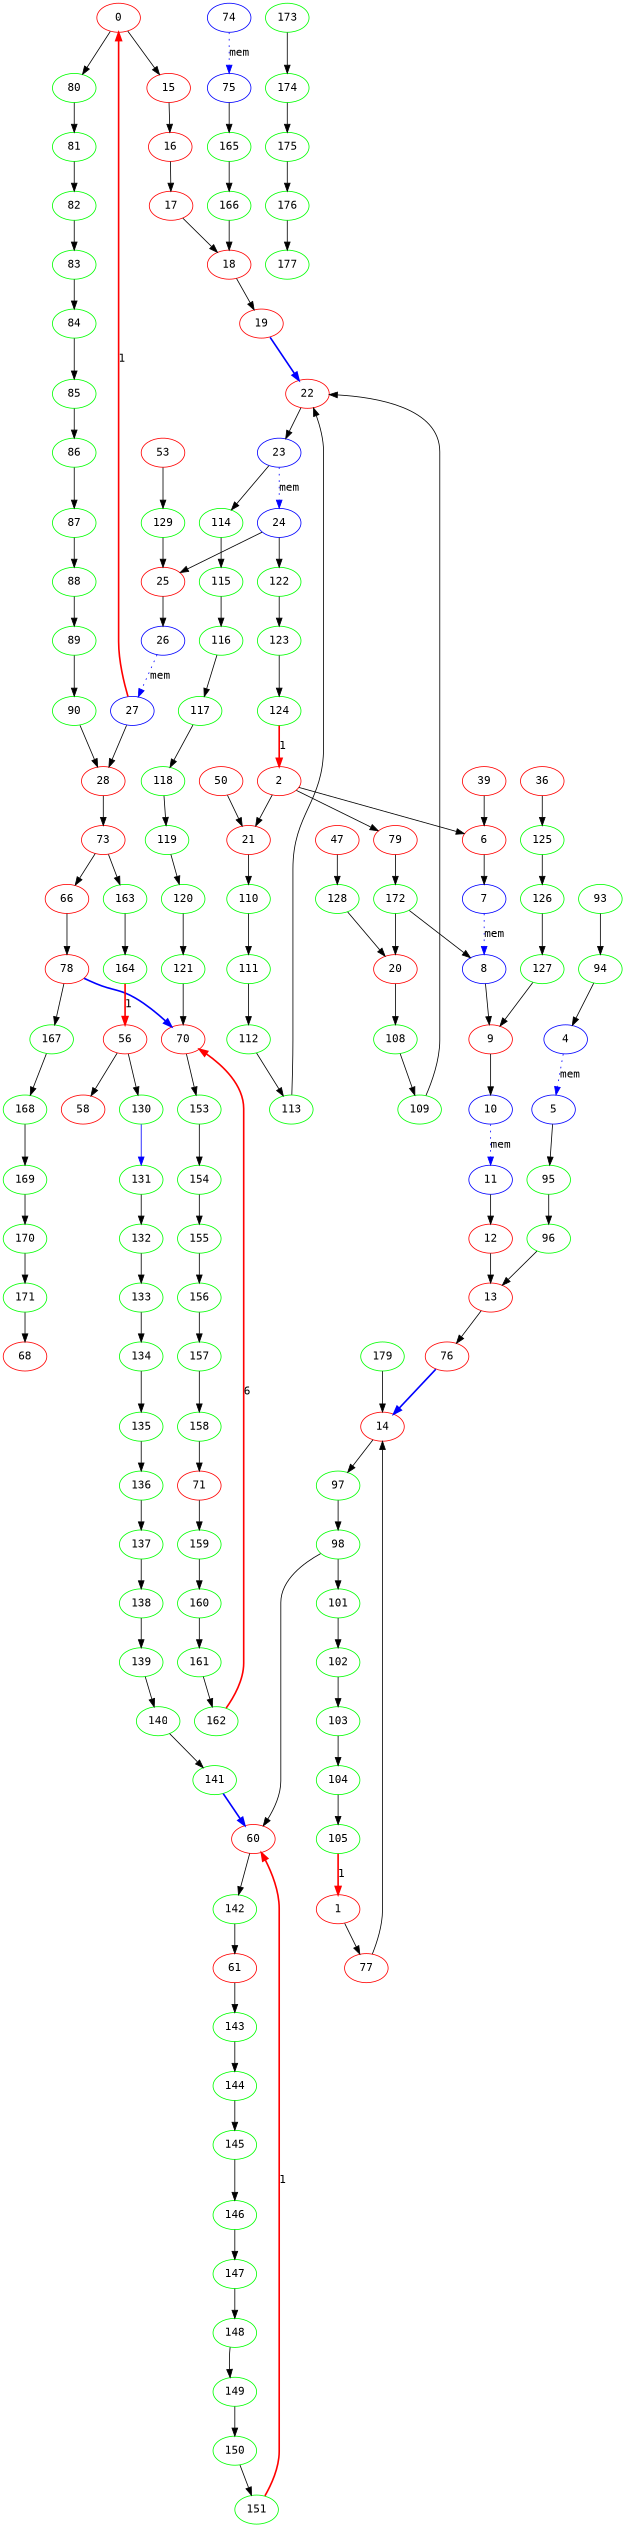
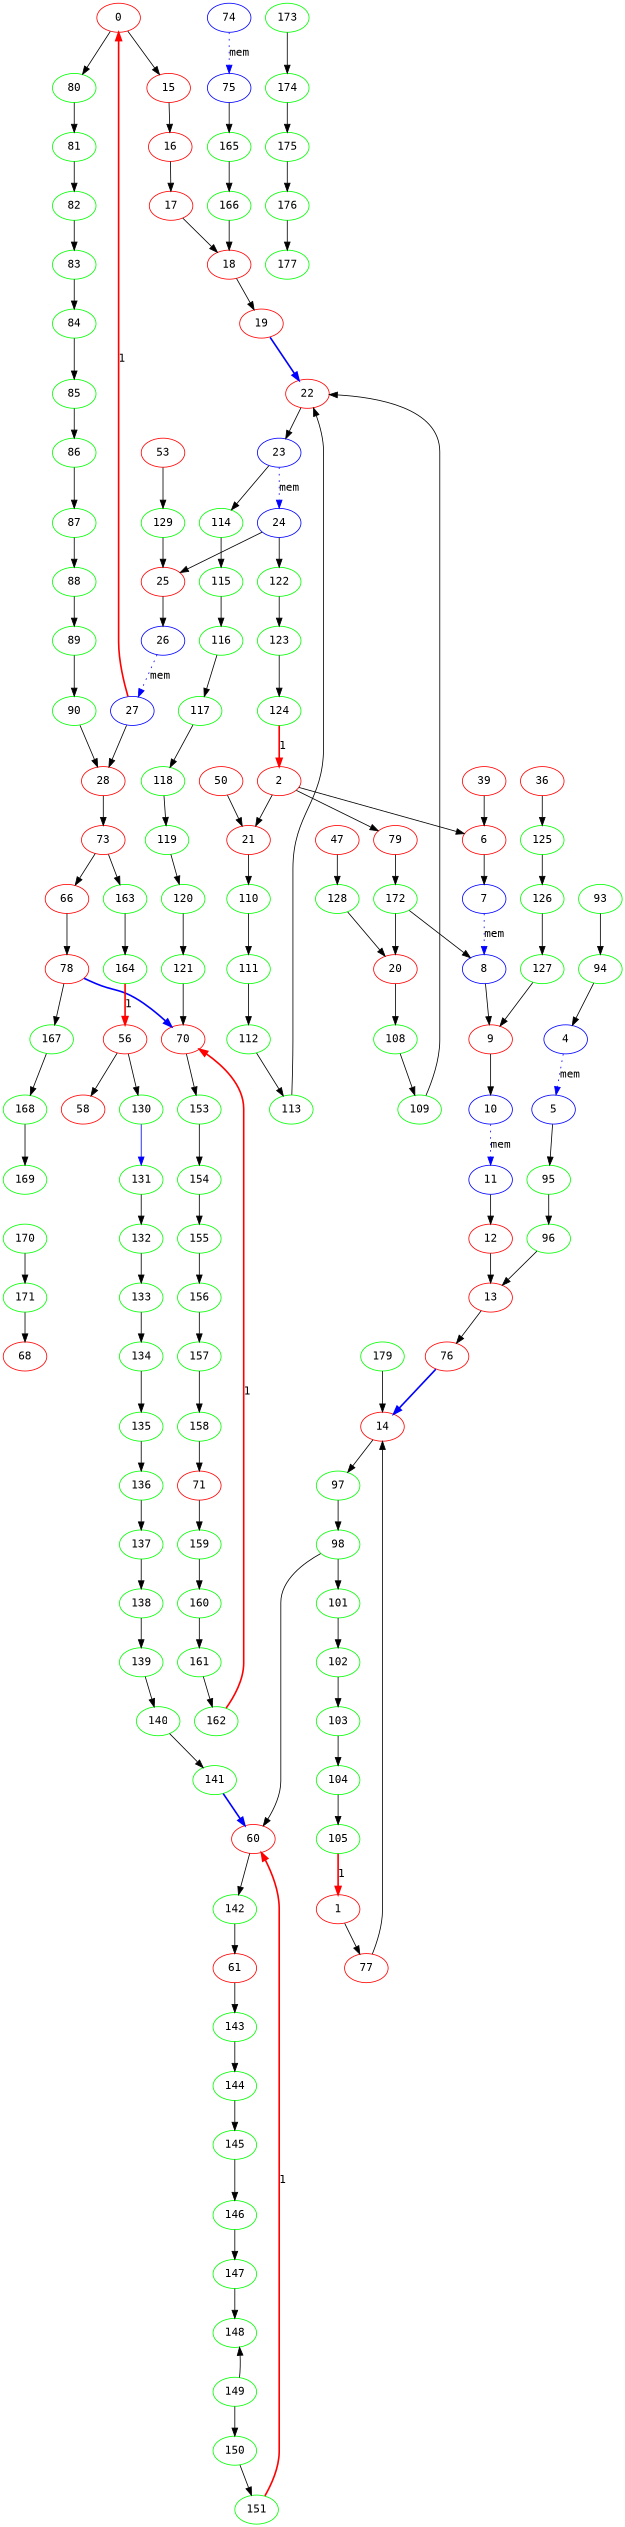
(25, 1205) -> none
(247, 1392) -> (247, 1392)
(229, 2358) -> (240, 2367)
